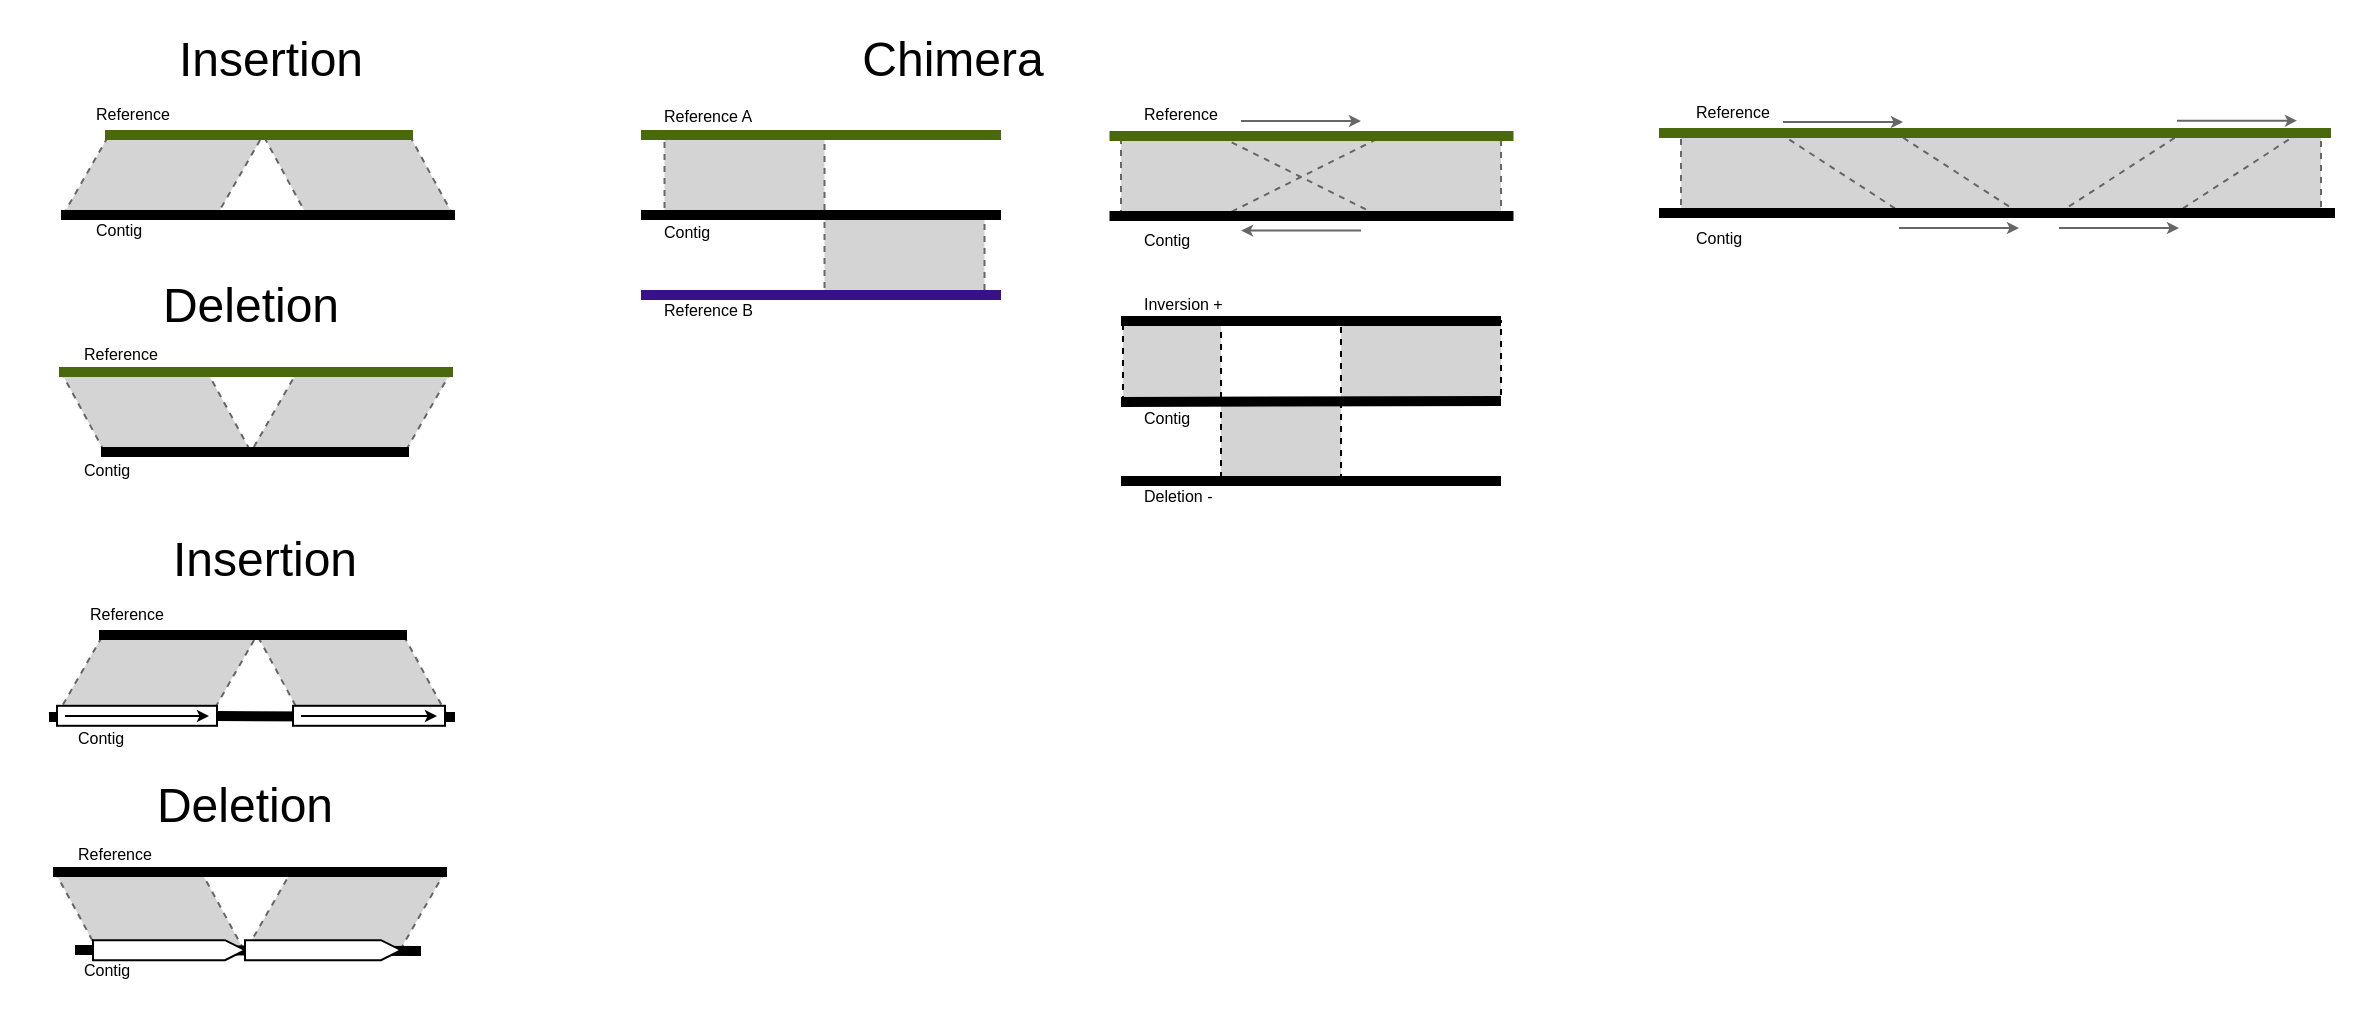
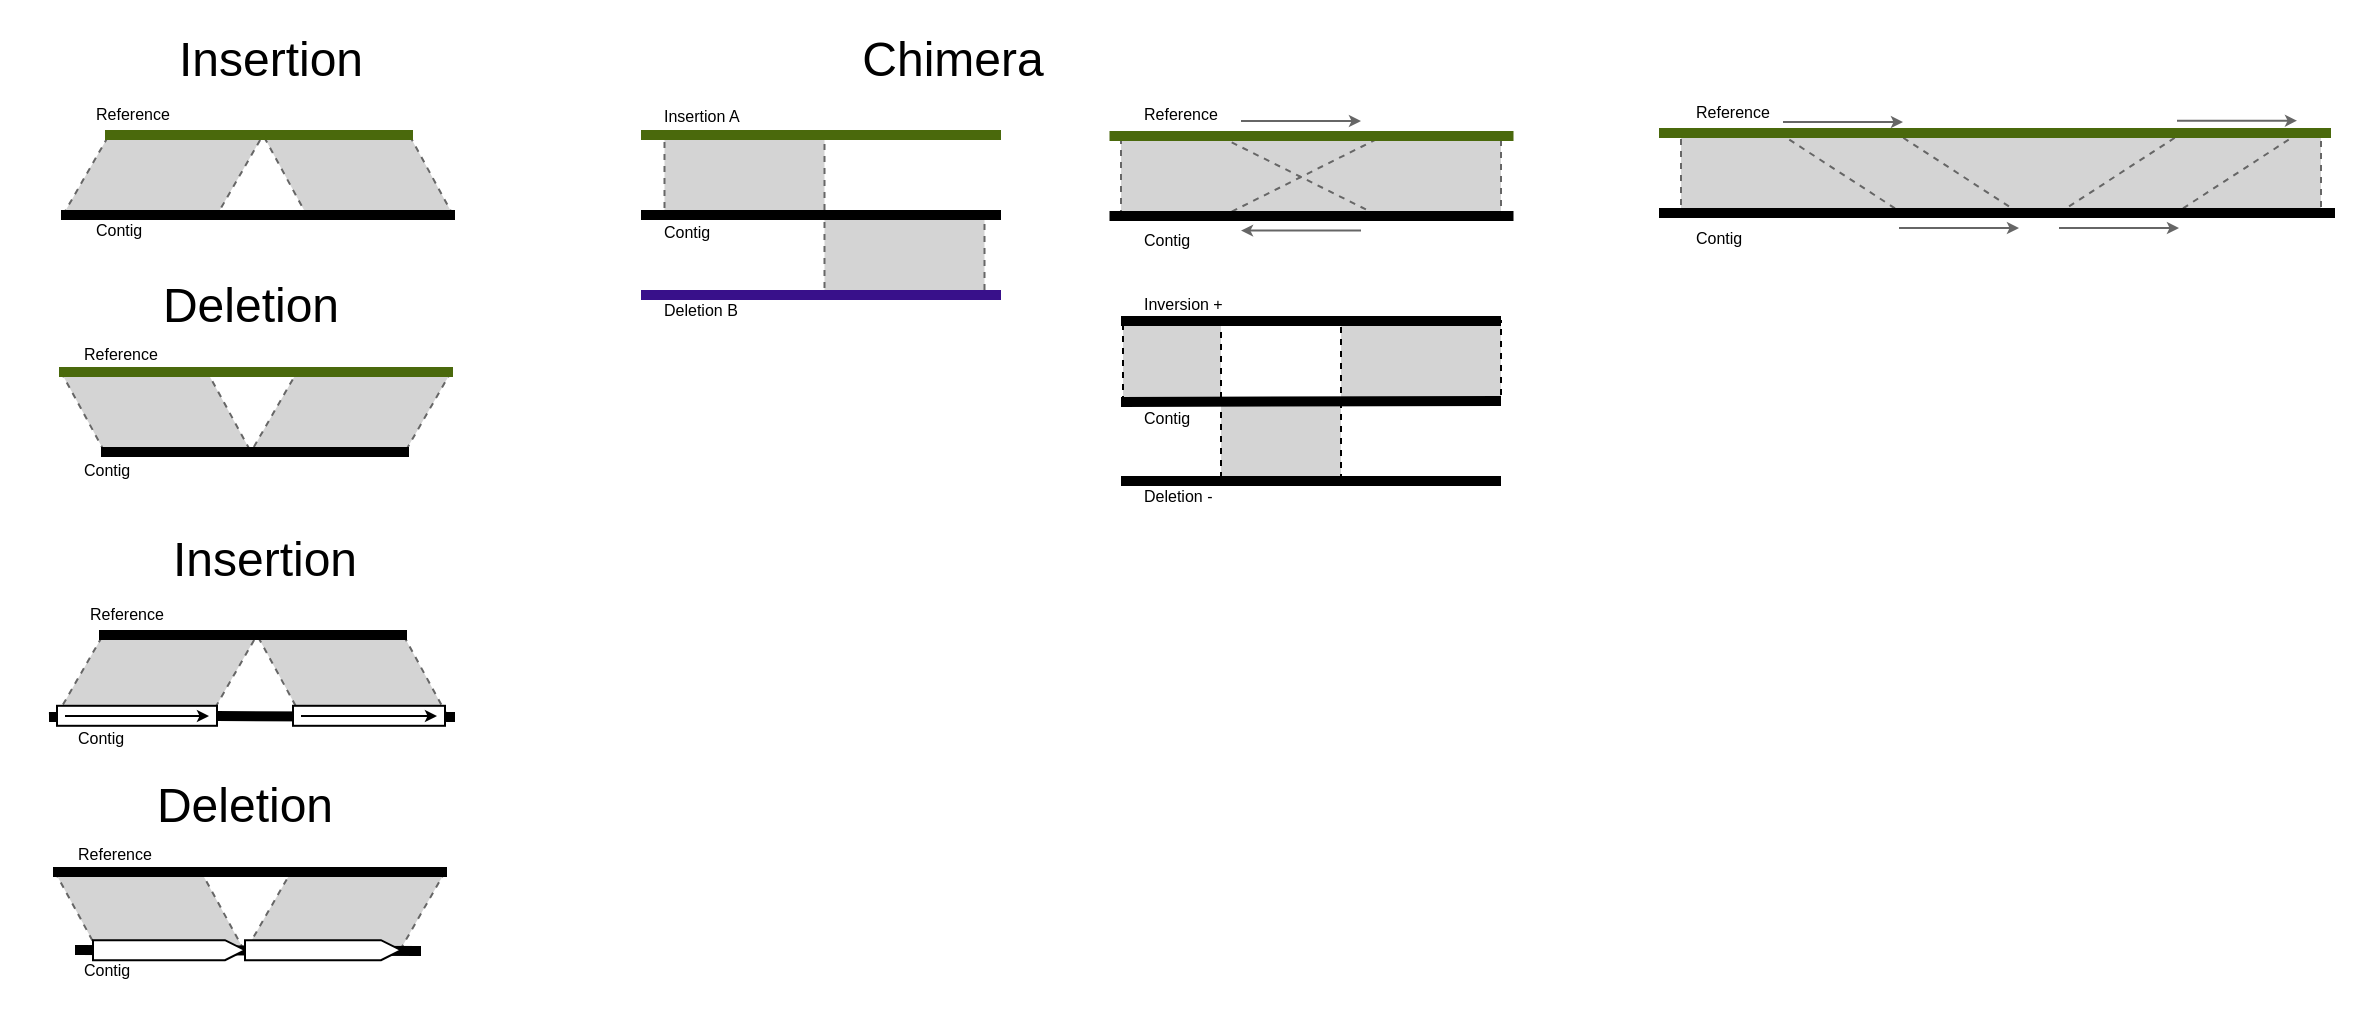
(712, 117) -> (710, 117)
(712, 311) -> (704, 311)
